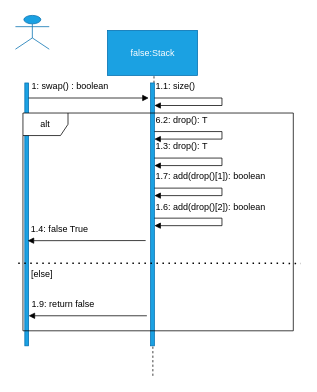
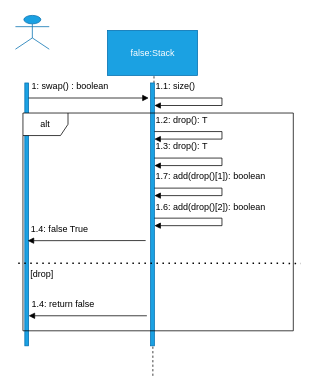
(183, 120) -> (183, 120)
(42, 274) -> (42, 274)
(69, 304) -> (69, 304)
